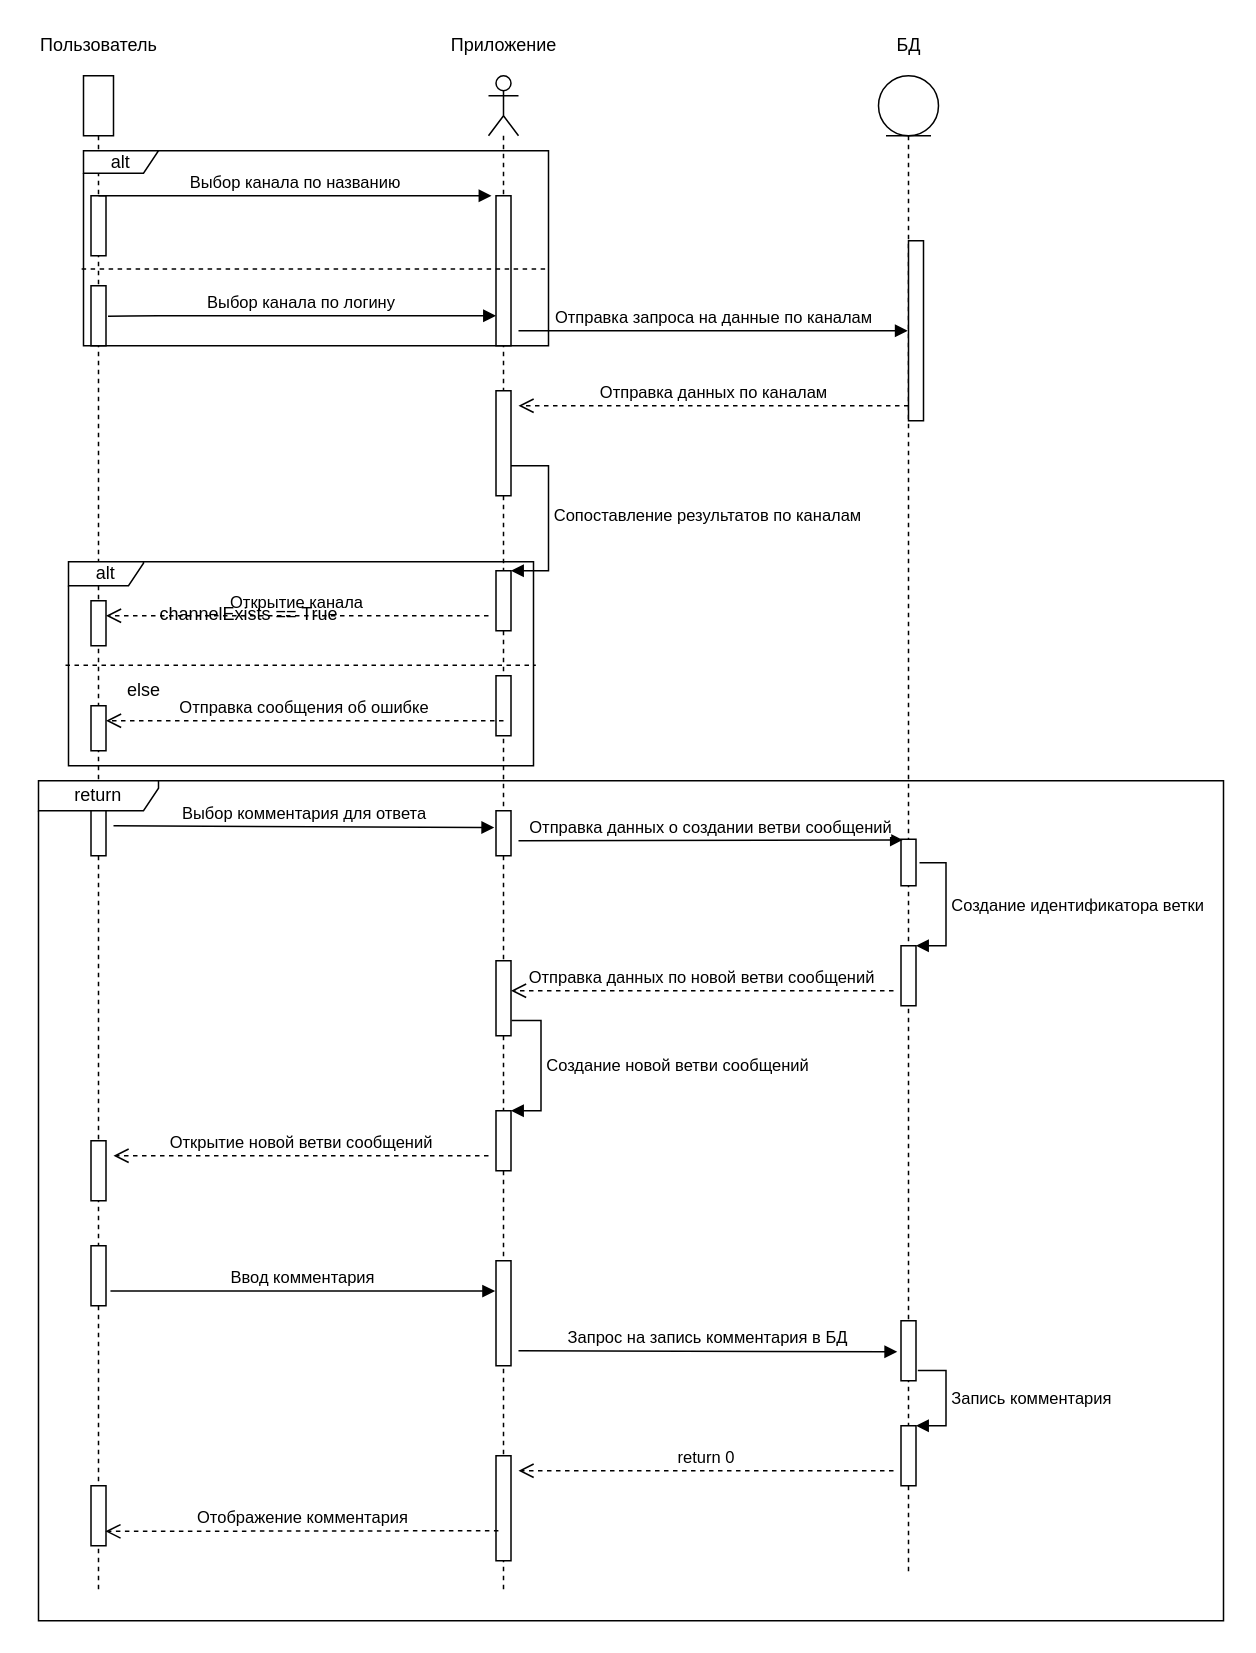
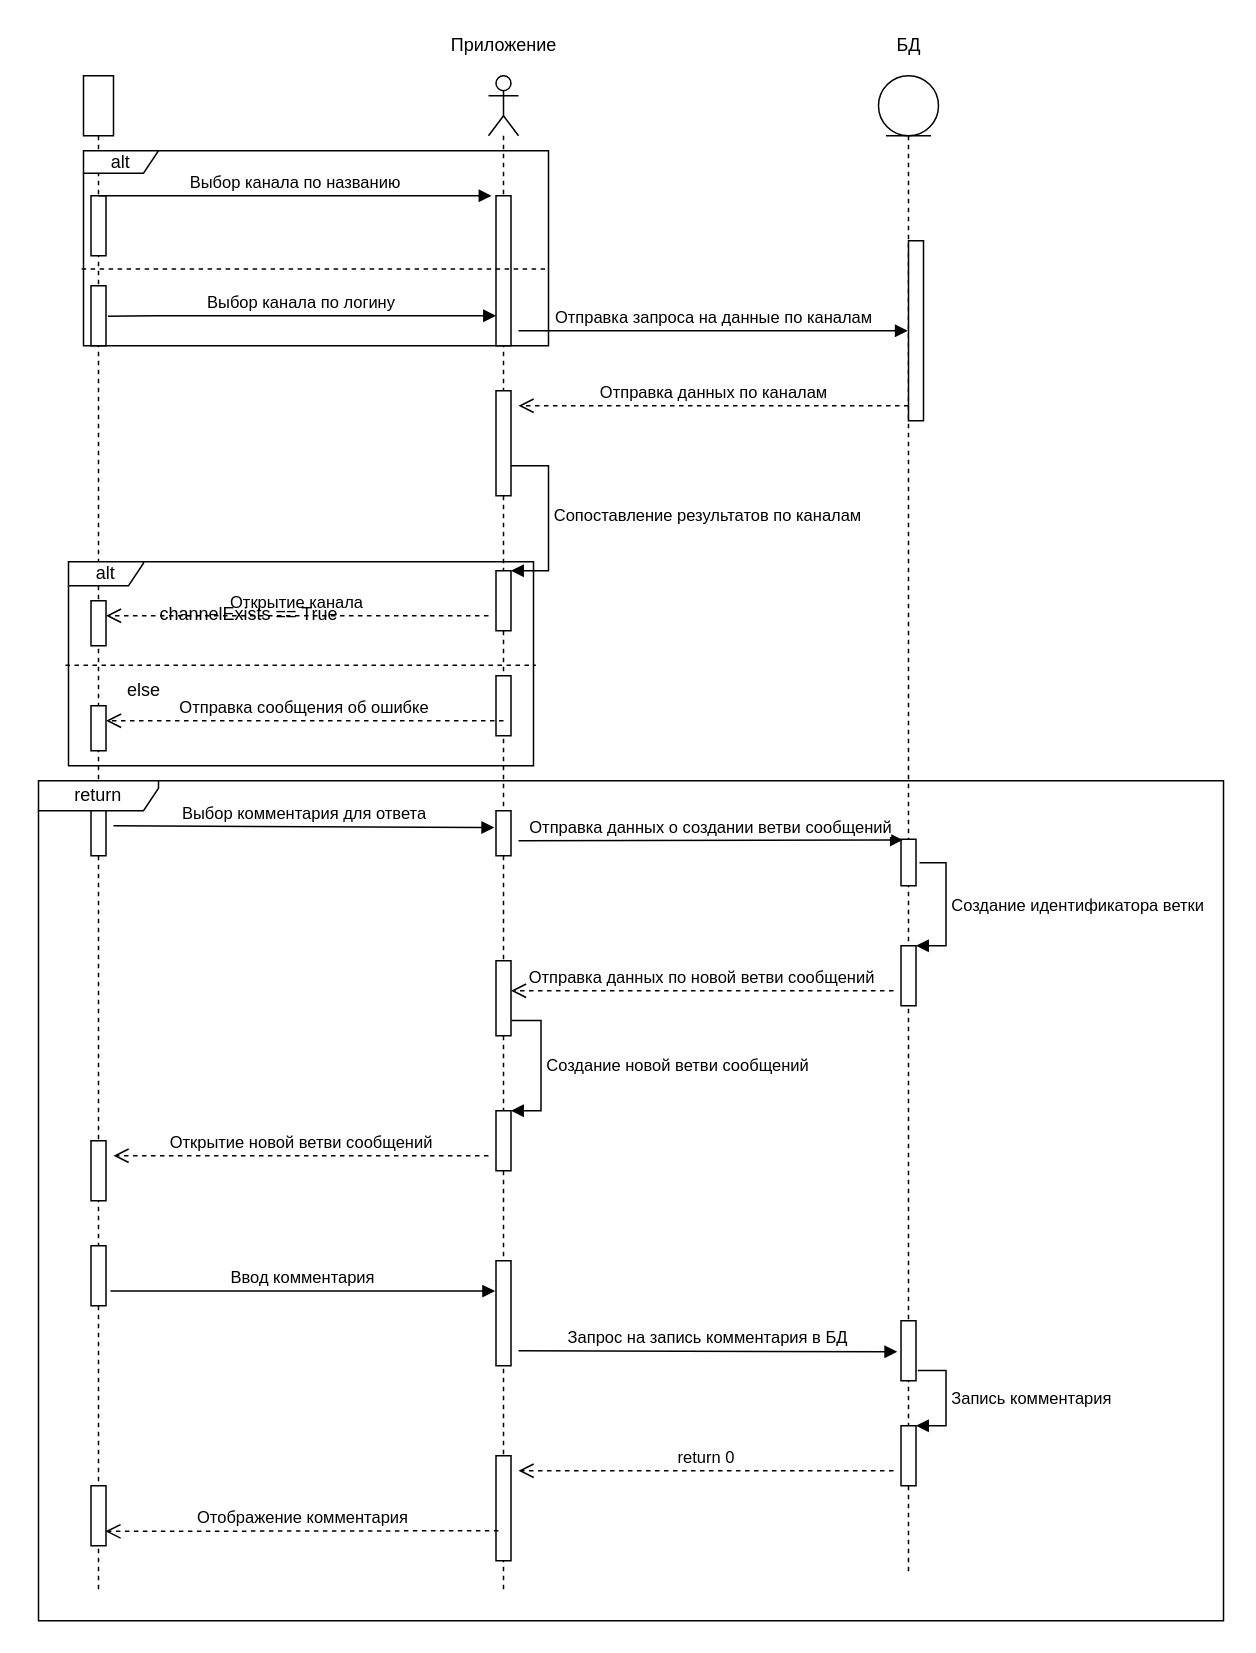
(98, 46) -> none
